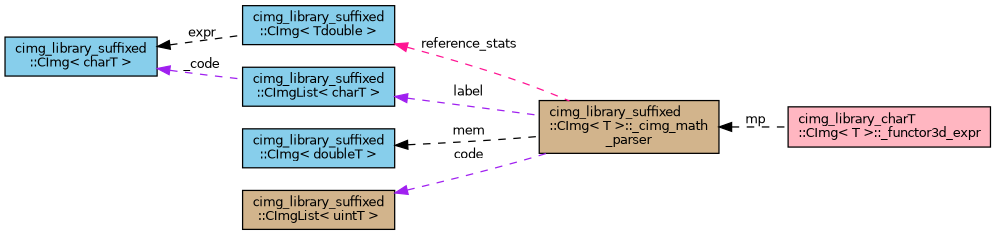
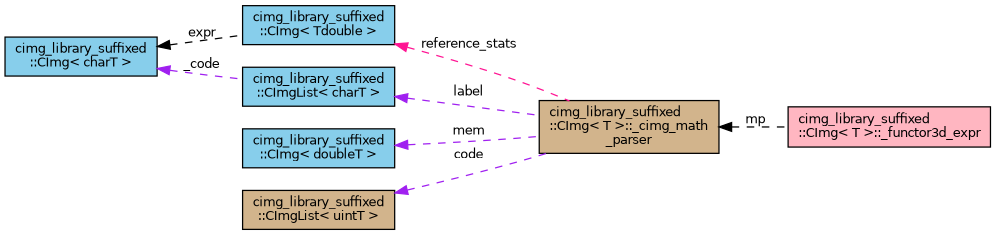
(889, 127) -> (889, 127)
(473, 141) -> (473, 141)
